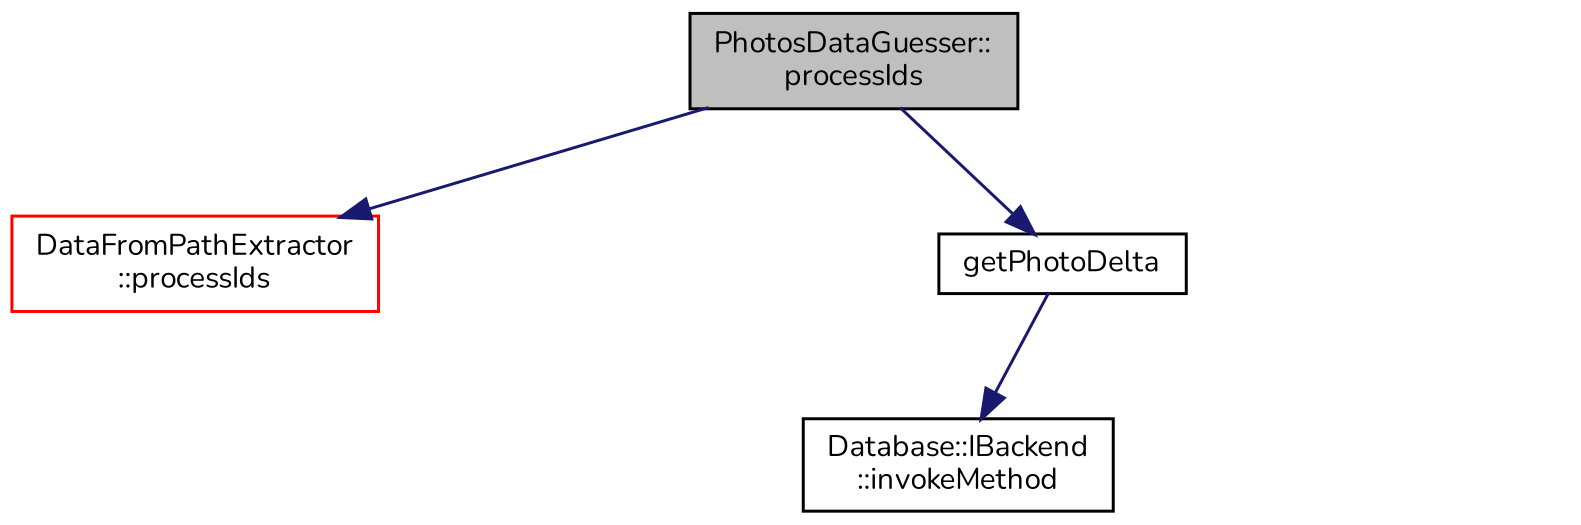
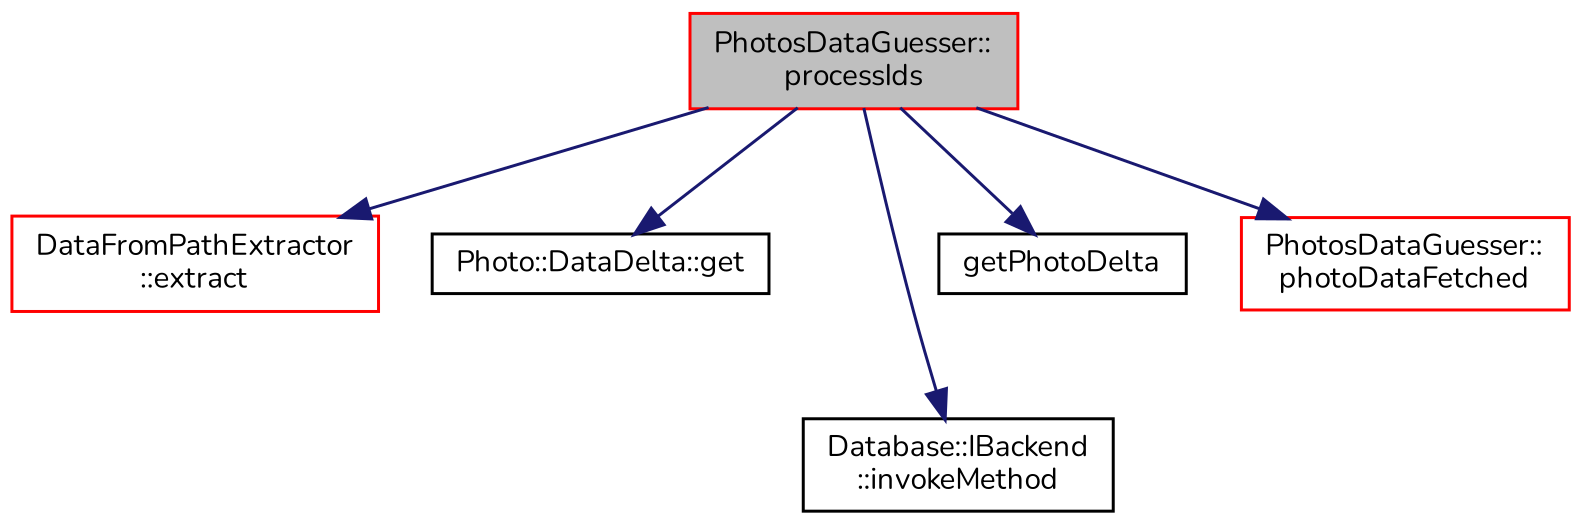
(854, 61) -> (854, 61)
(195, 264) -> (195, 264)
none -> (601, 264)
none -> (1405, 264)
(1022, 343) -> (898, 250)
